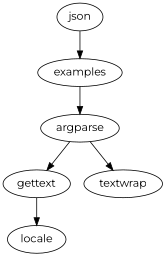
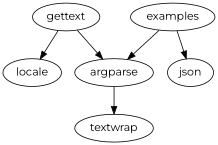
(80, 41) -> (180, 41)
(61, 153) -> (87, 42)
